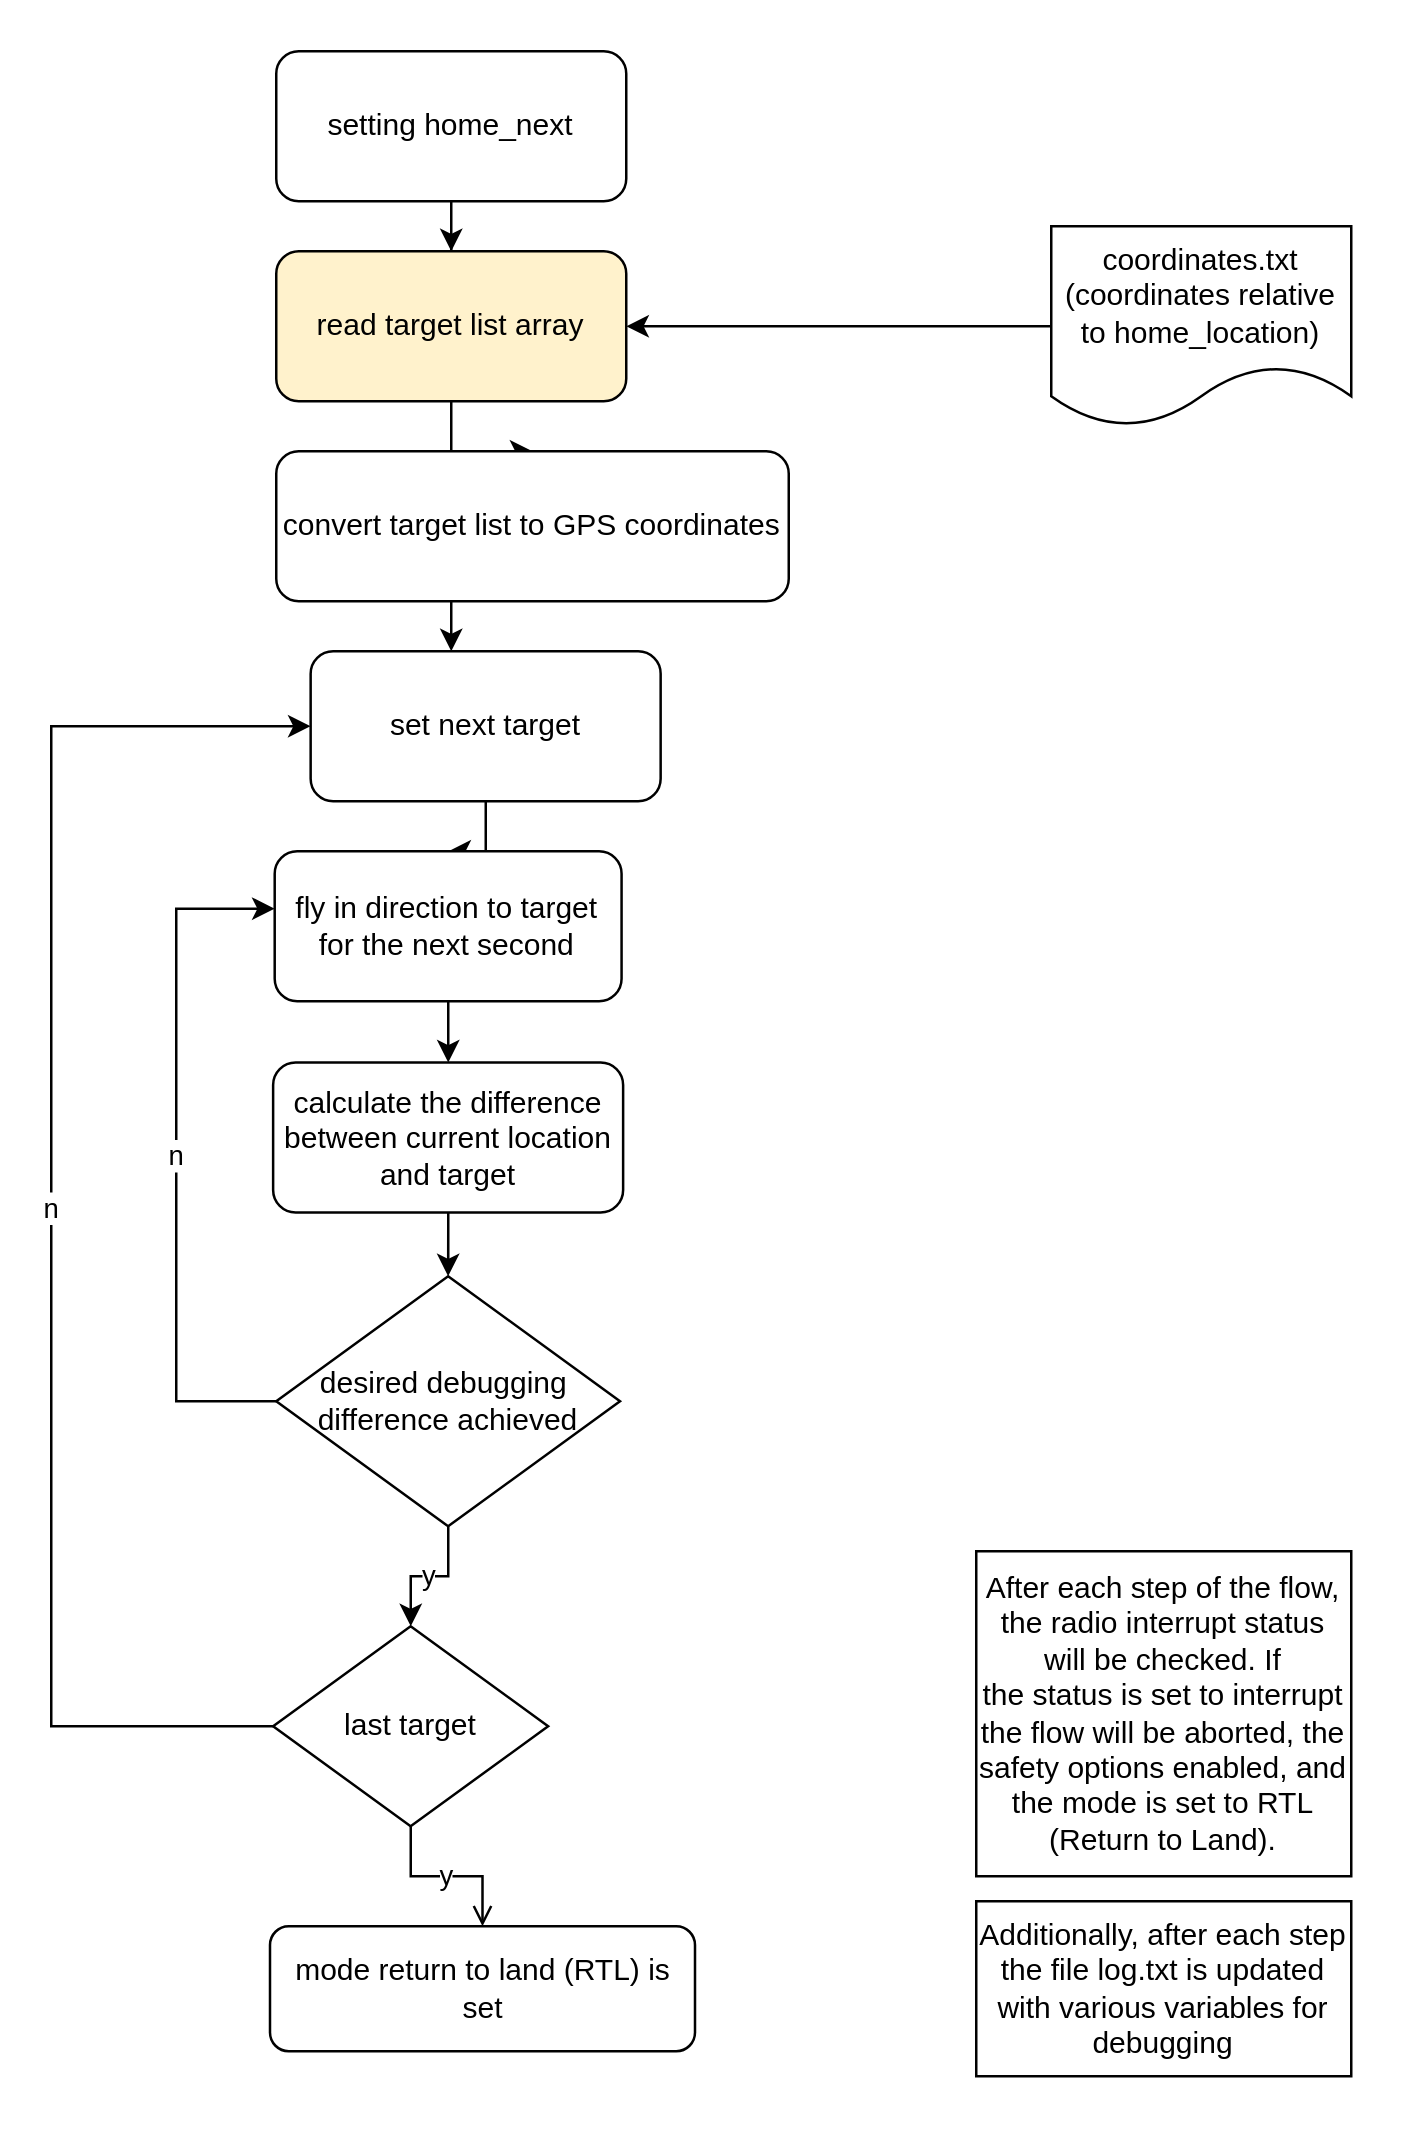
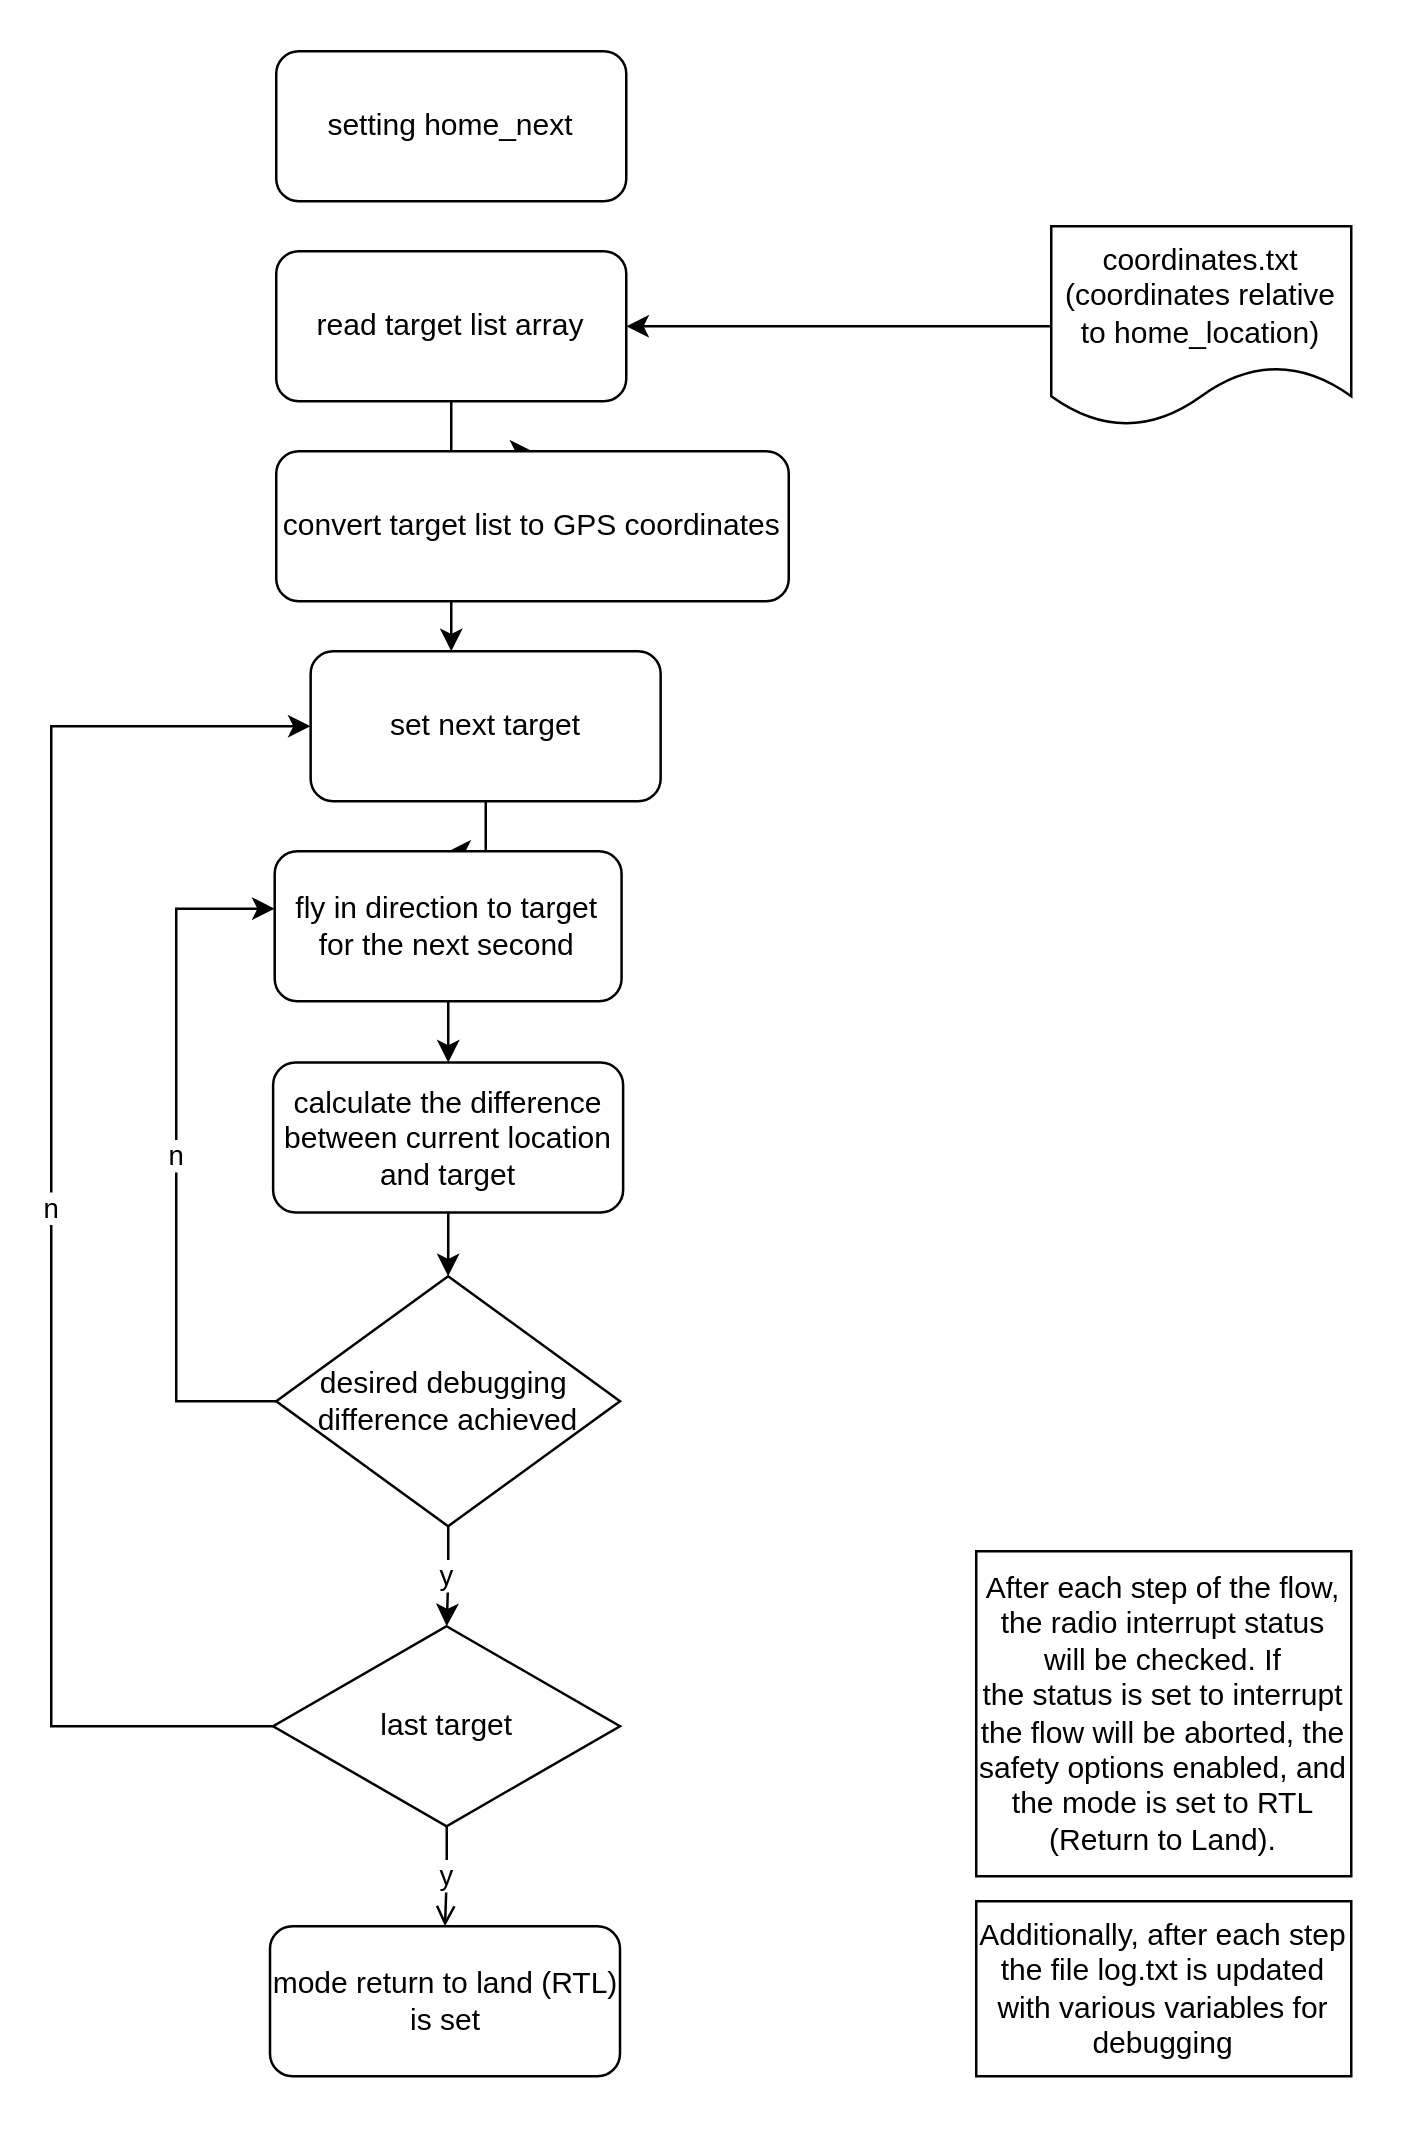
(451, 234) -> none
(451, 326) -> (451, 326)
(411, 1726) -> (447, 1726)
(483, 1989) -> (445, 2001)
